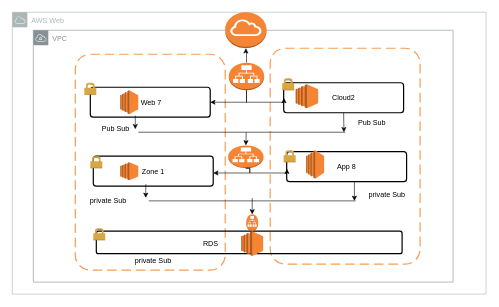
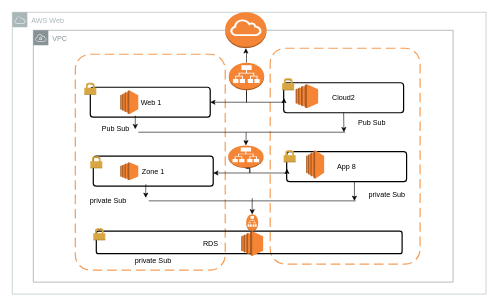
(150, 103) -> (150, 103)
